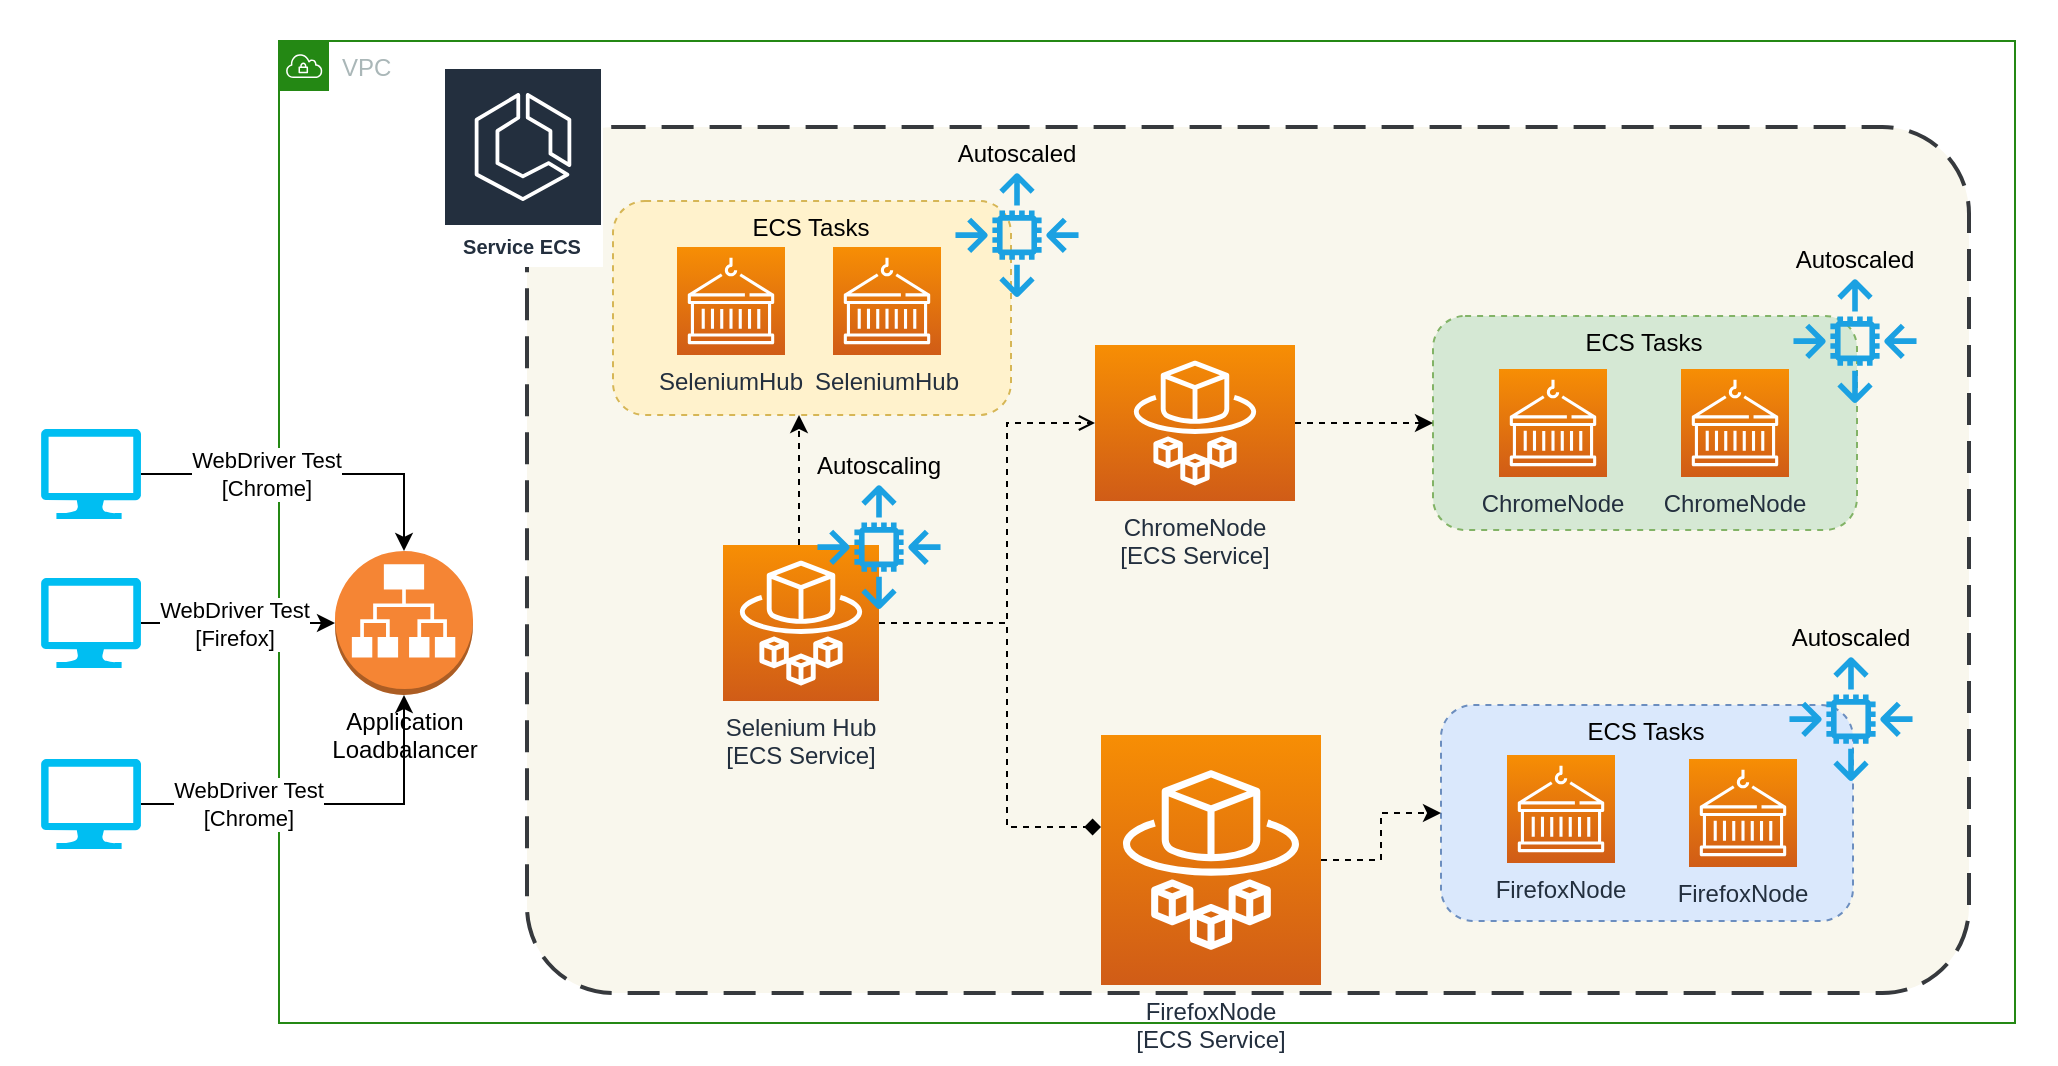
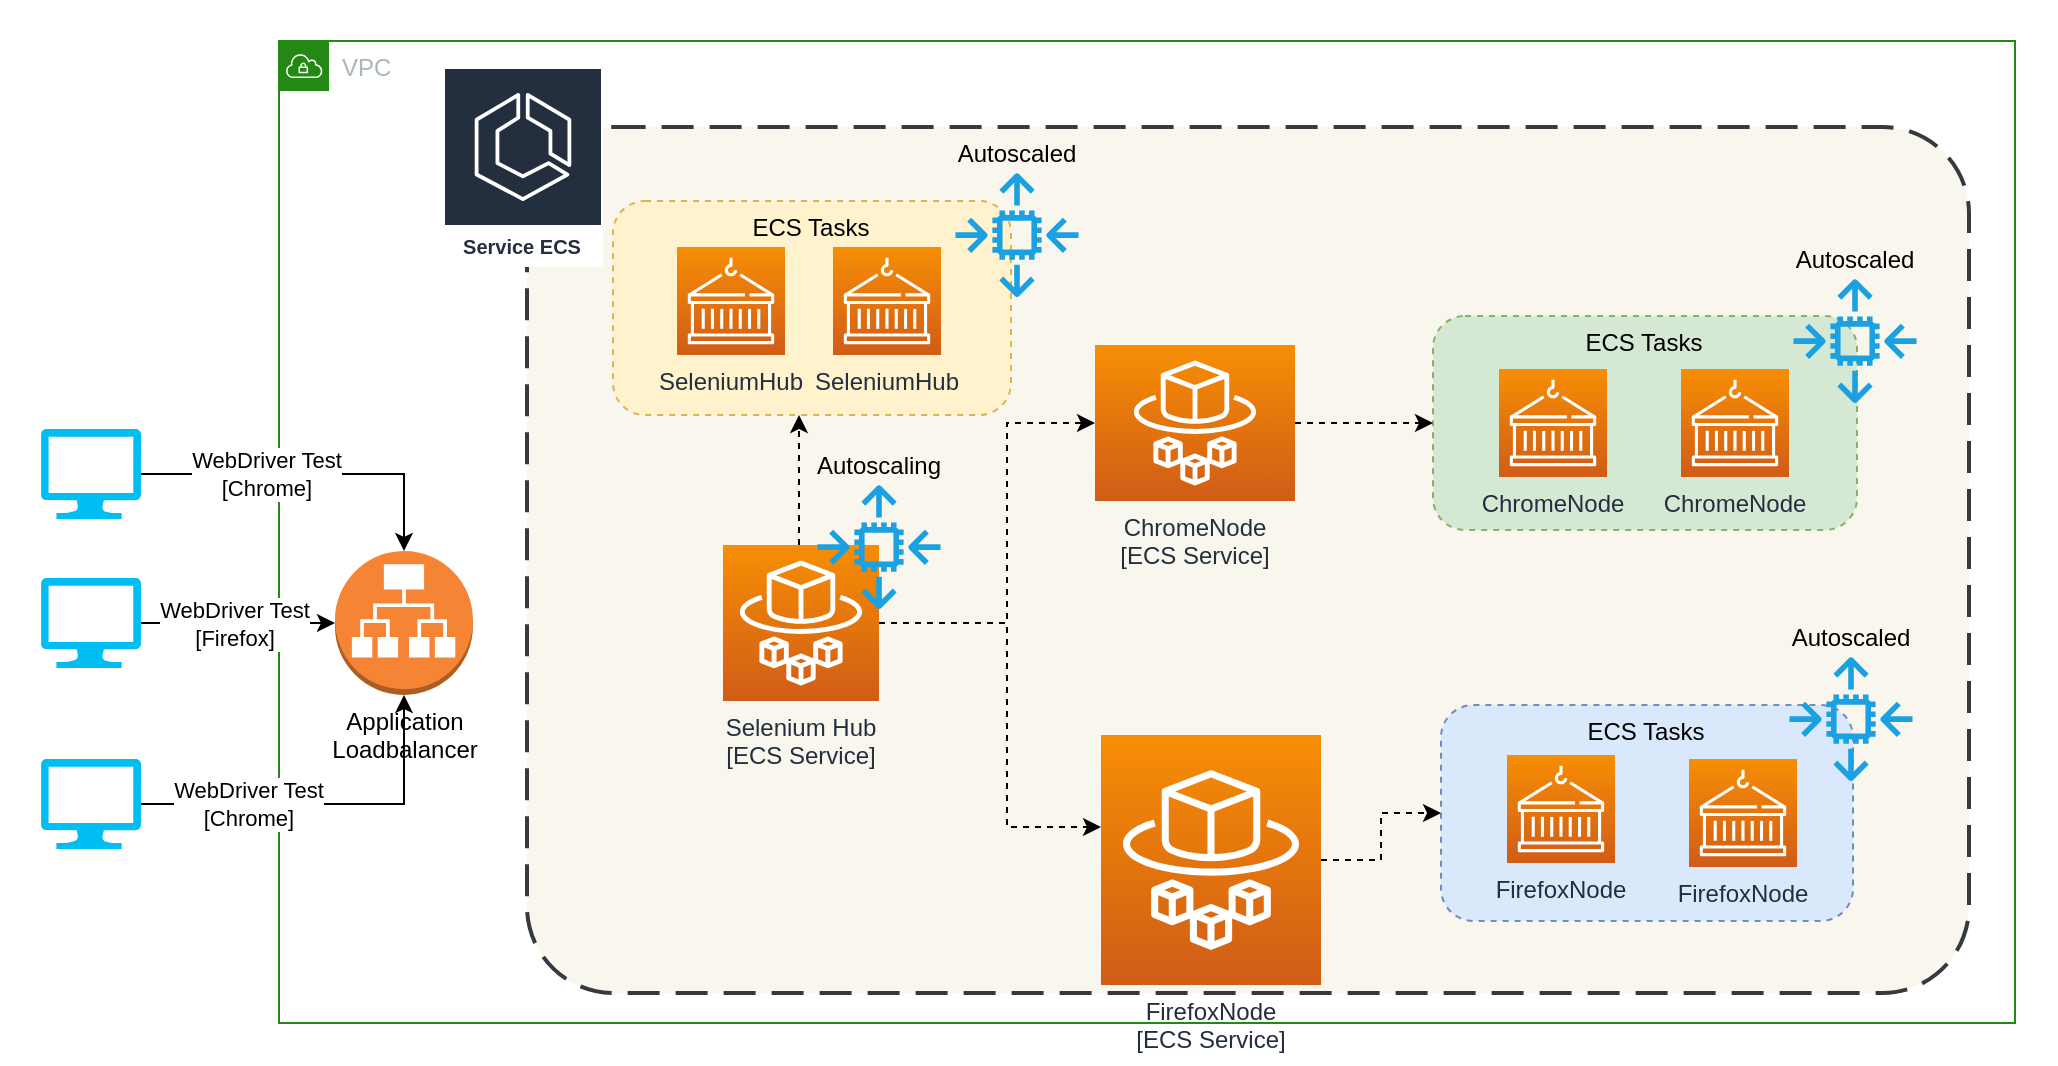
(1082, 423) -> (1080, 423)
(1084, 827) -> (1085, 827)
